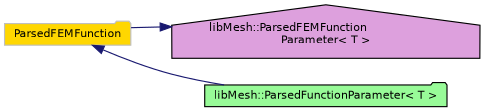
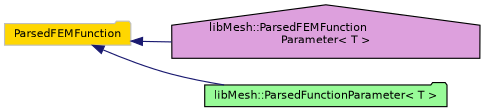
(146, 27) -> (157, 42)
